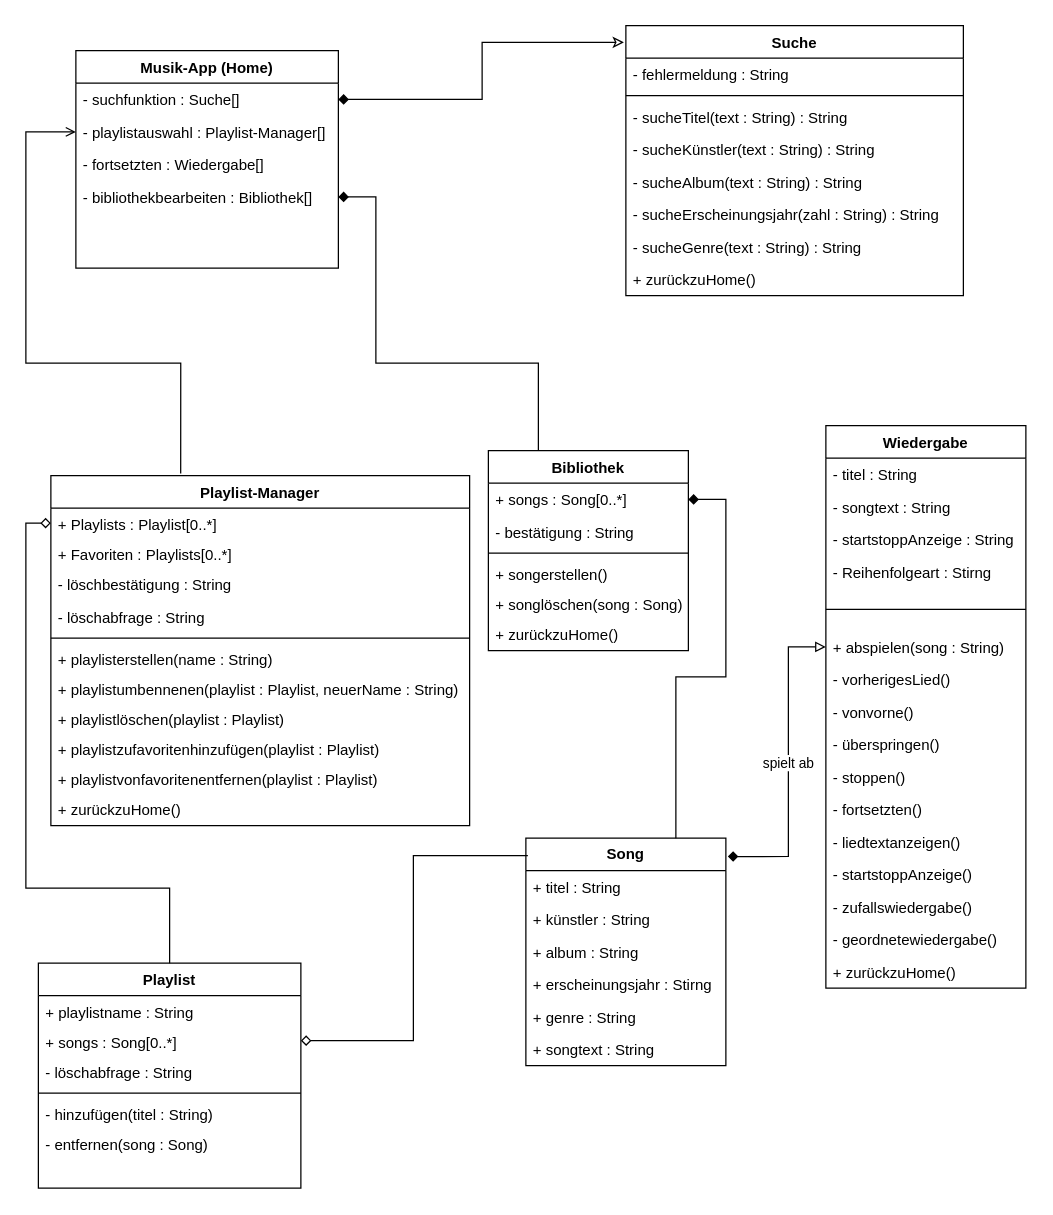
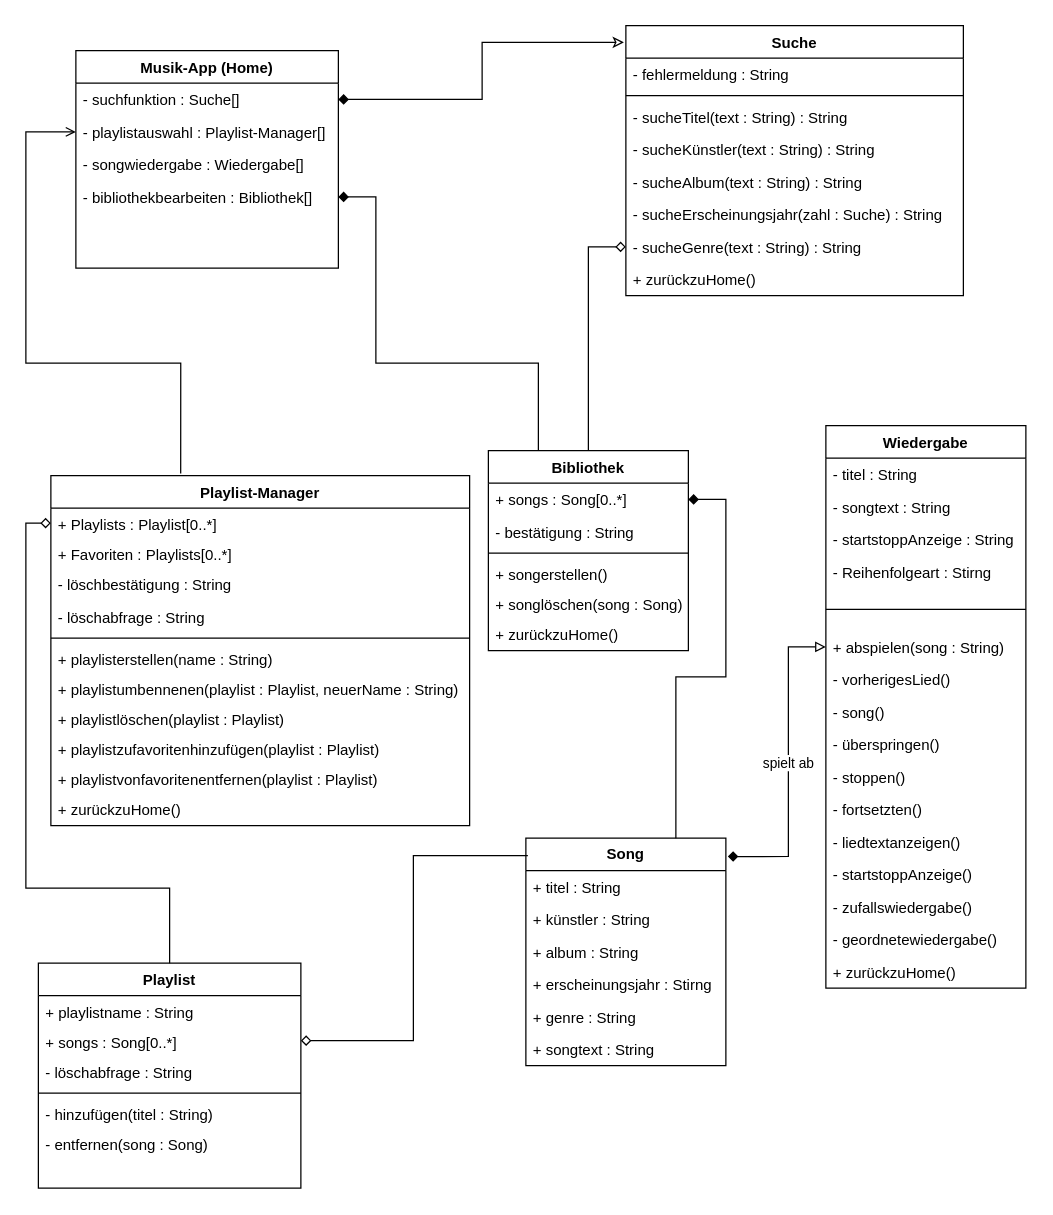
(190, 165) -> (201, 165)
(796, 225) -> (796, 225)
none -> (588, 335)
(881, 713) -> (864, 713)
